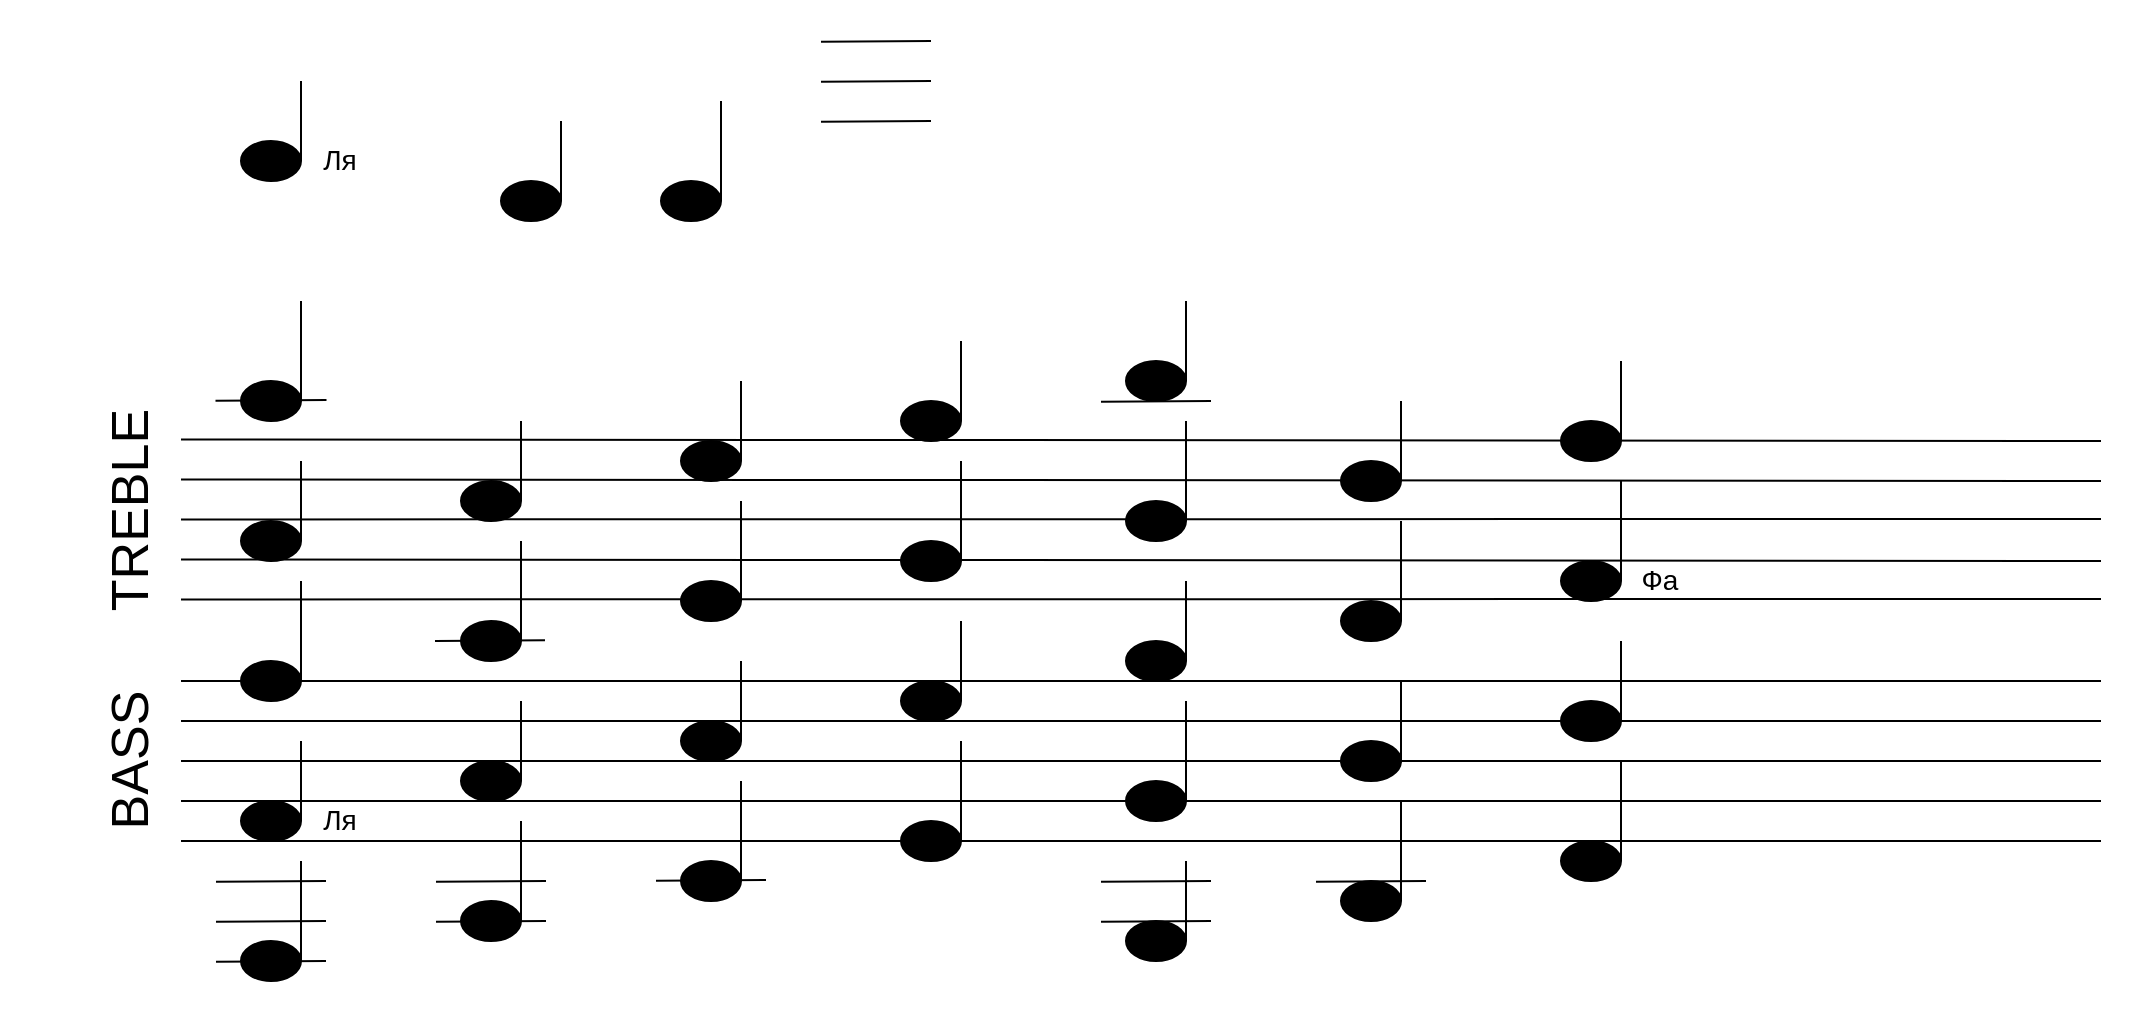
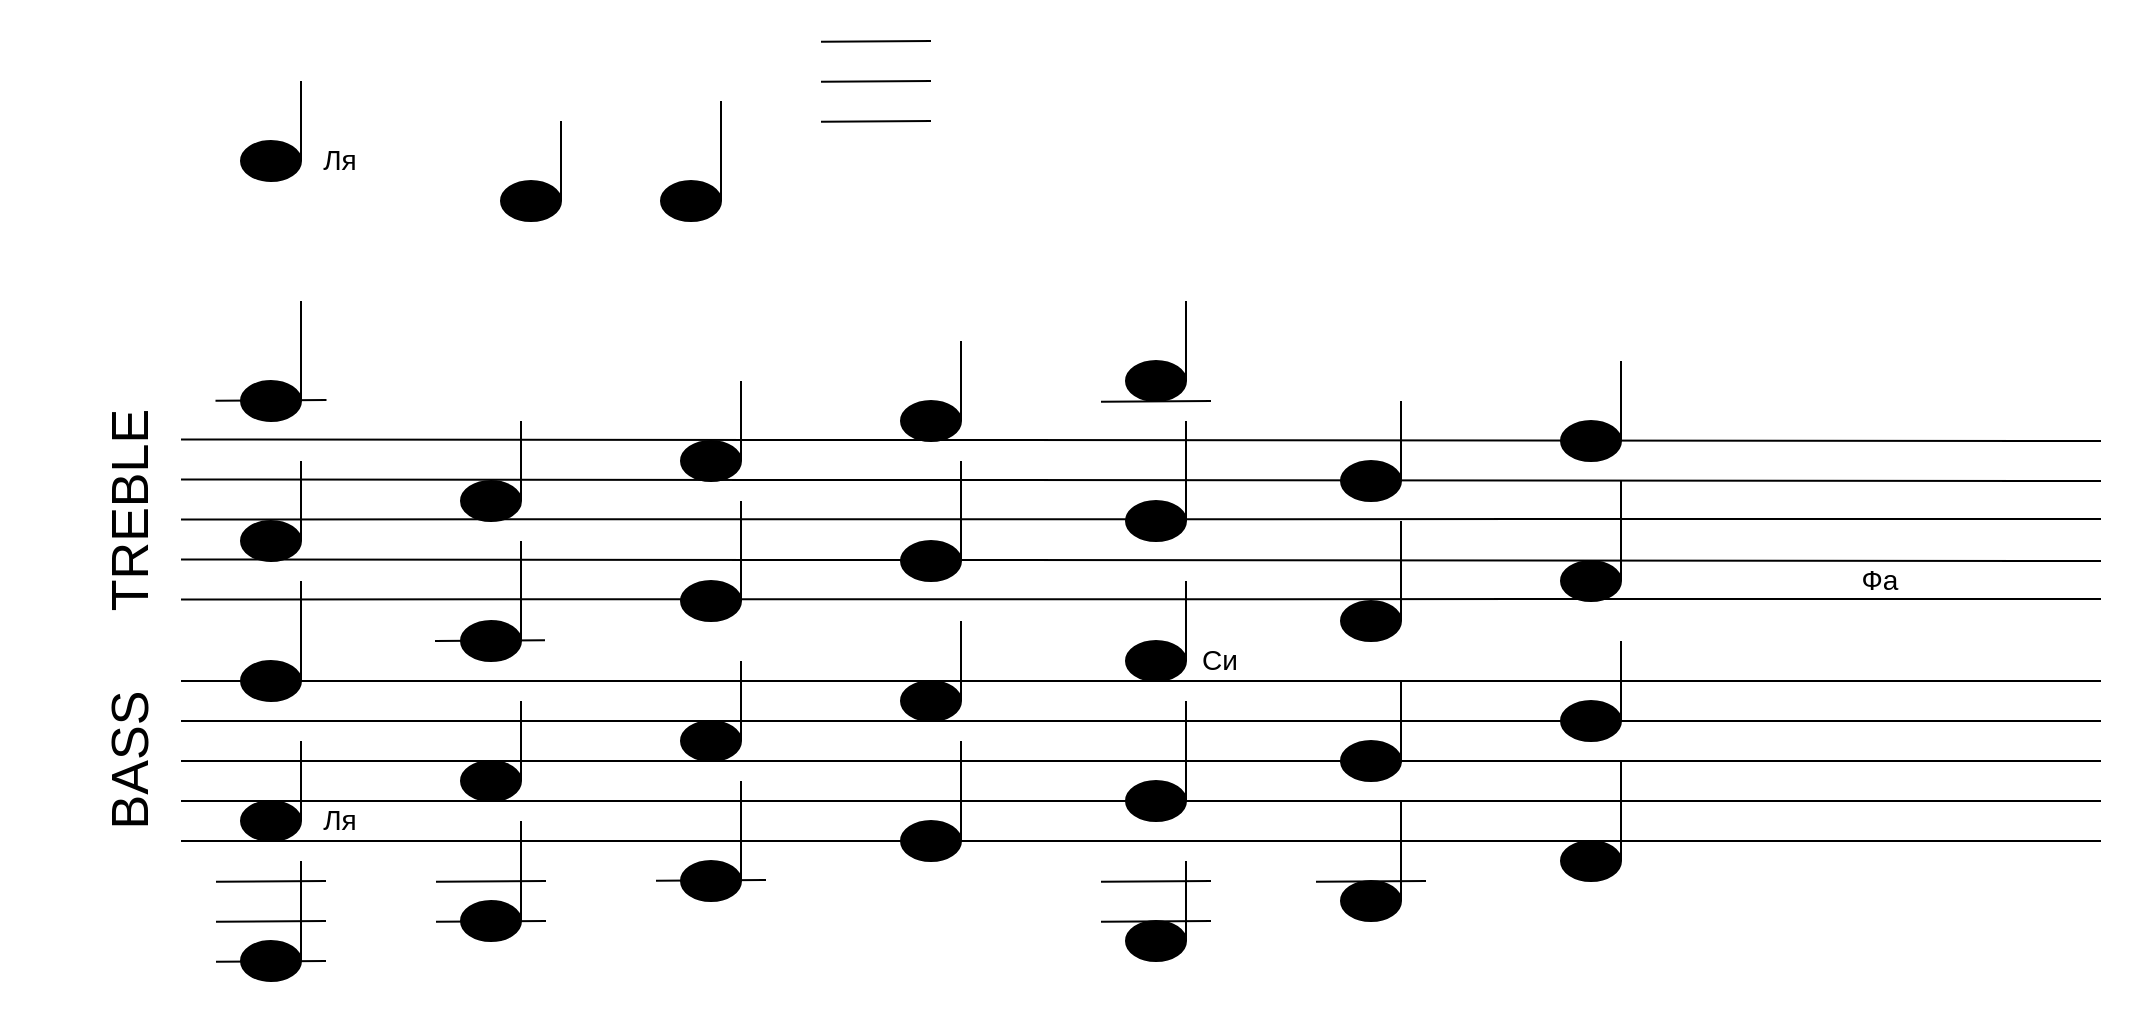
(1661, 581) -> (1881, 581)
none -> (1220, 661)
